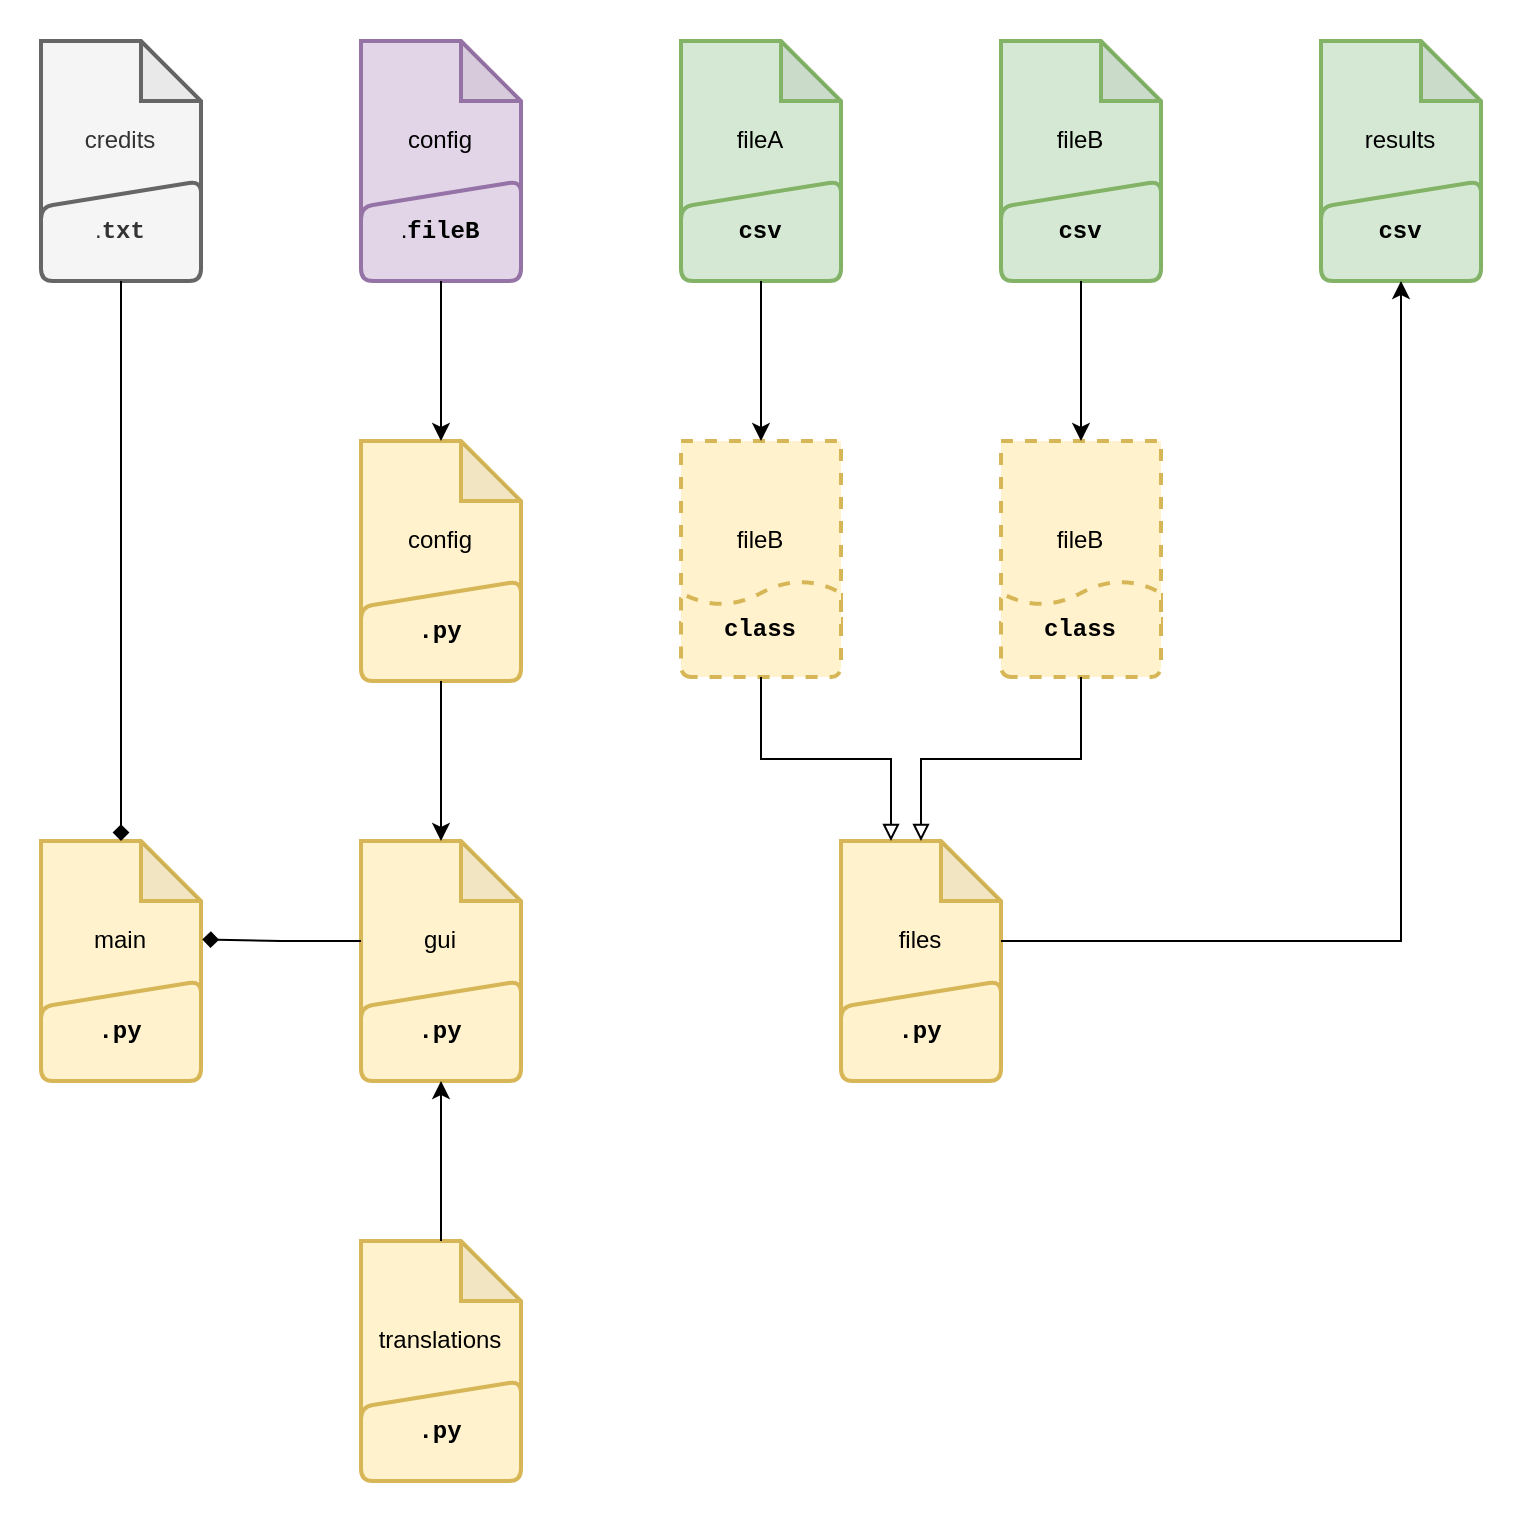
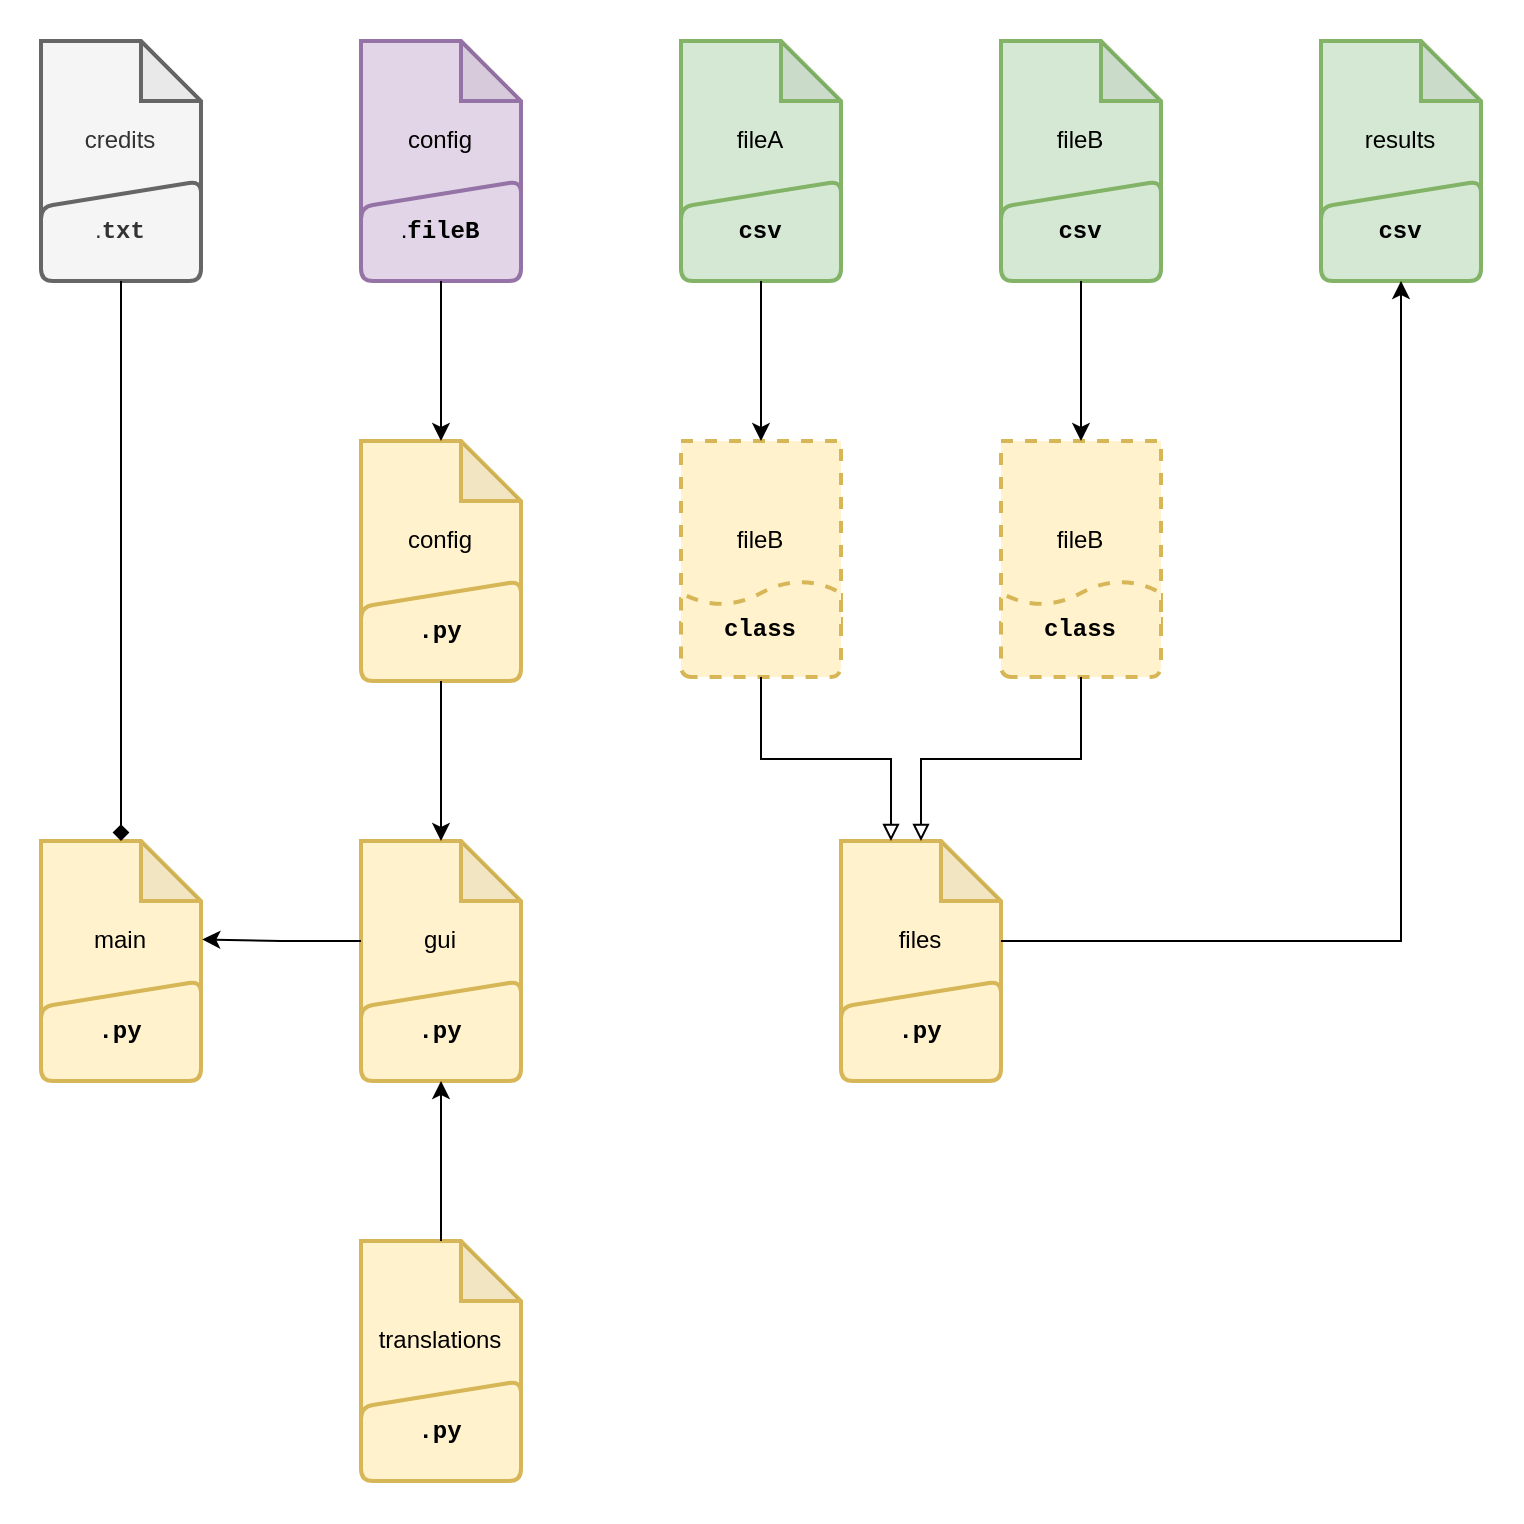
(219, 940) -> (217, 940)
